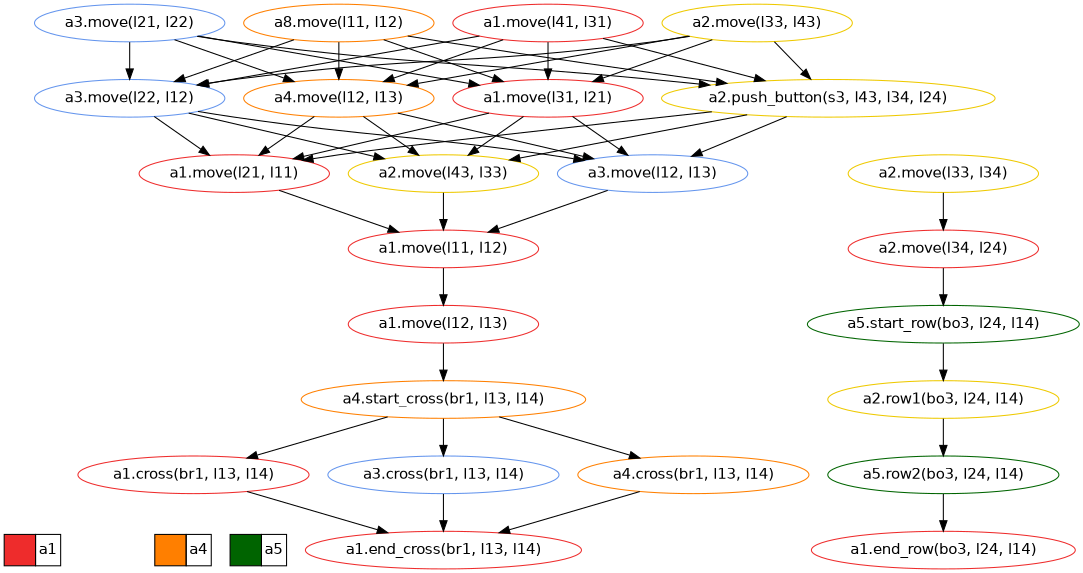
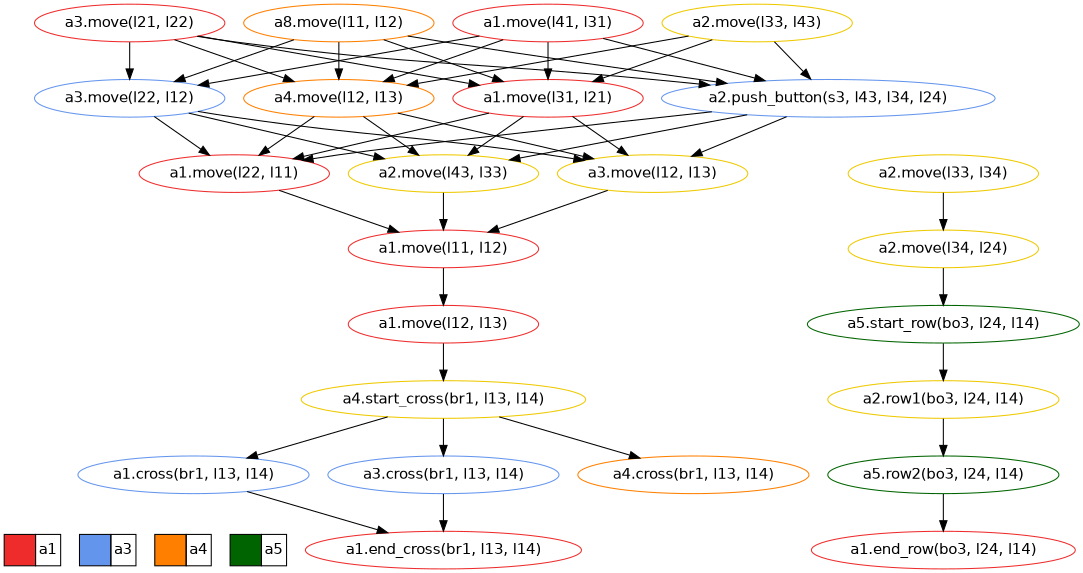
(130, 23) -> (130, 23)
(485, 58) -> none
(828, 98) -> (828, 98)
(234, 174) -> (234, 174)
(653, 174) -> (653, 174)
(943, 249) -> (943, 249)
(443, 400) -> (443, 400)
(193, 475) -> (193, 475)
(574, 511) -> none
none -> (108, 550)
